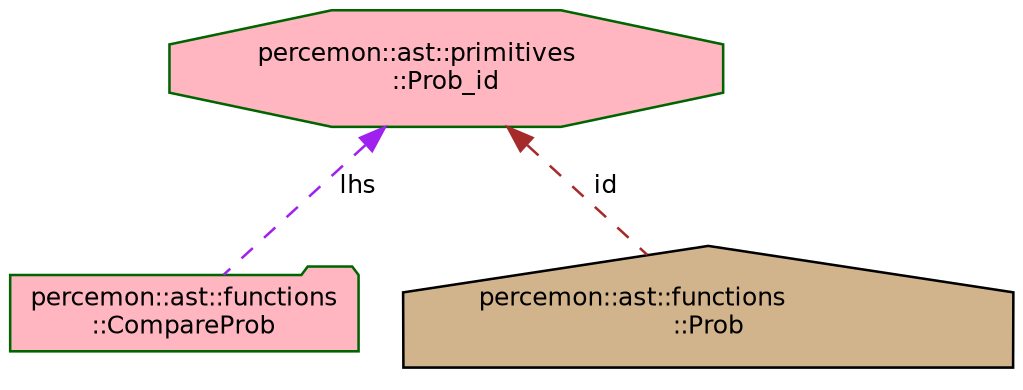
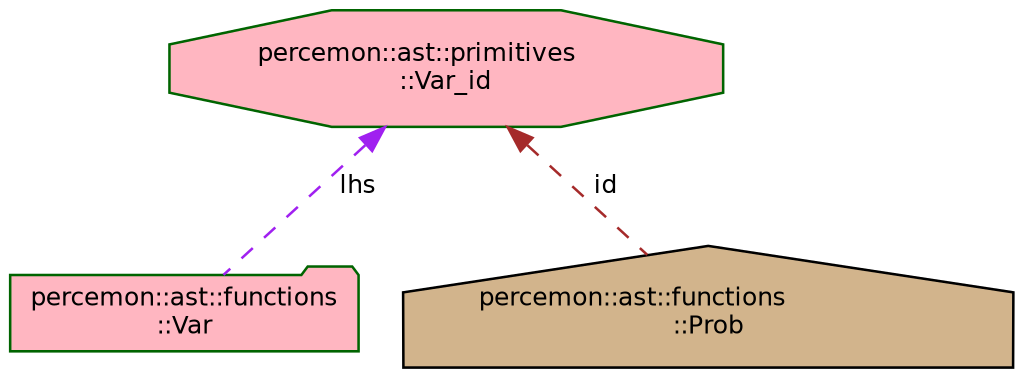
(446, 69) -> (446, 69)
(184, 313) -> (184, 313)
